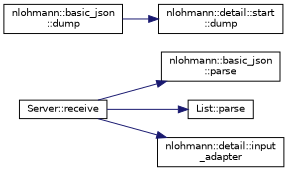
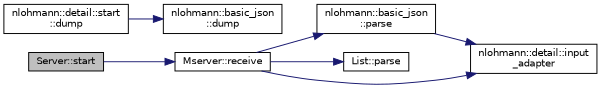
(136, 19) -> (141, 19)
none -> (450, 38)
none -> (66, 62)
(63, 109) -> (223, 62)
